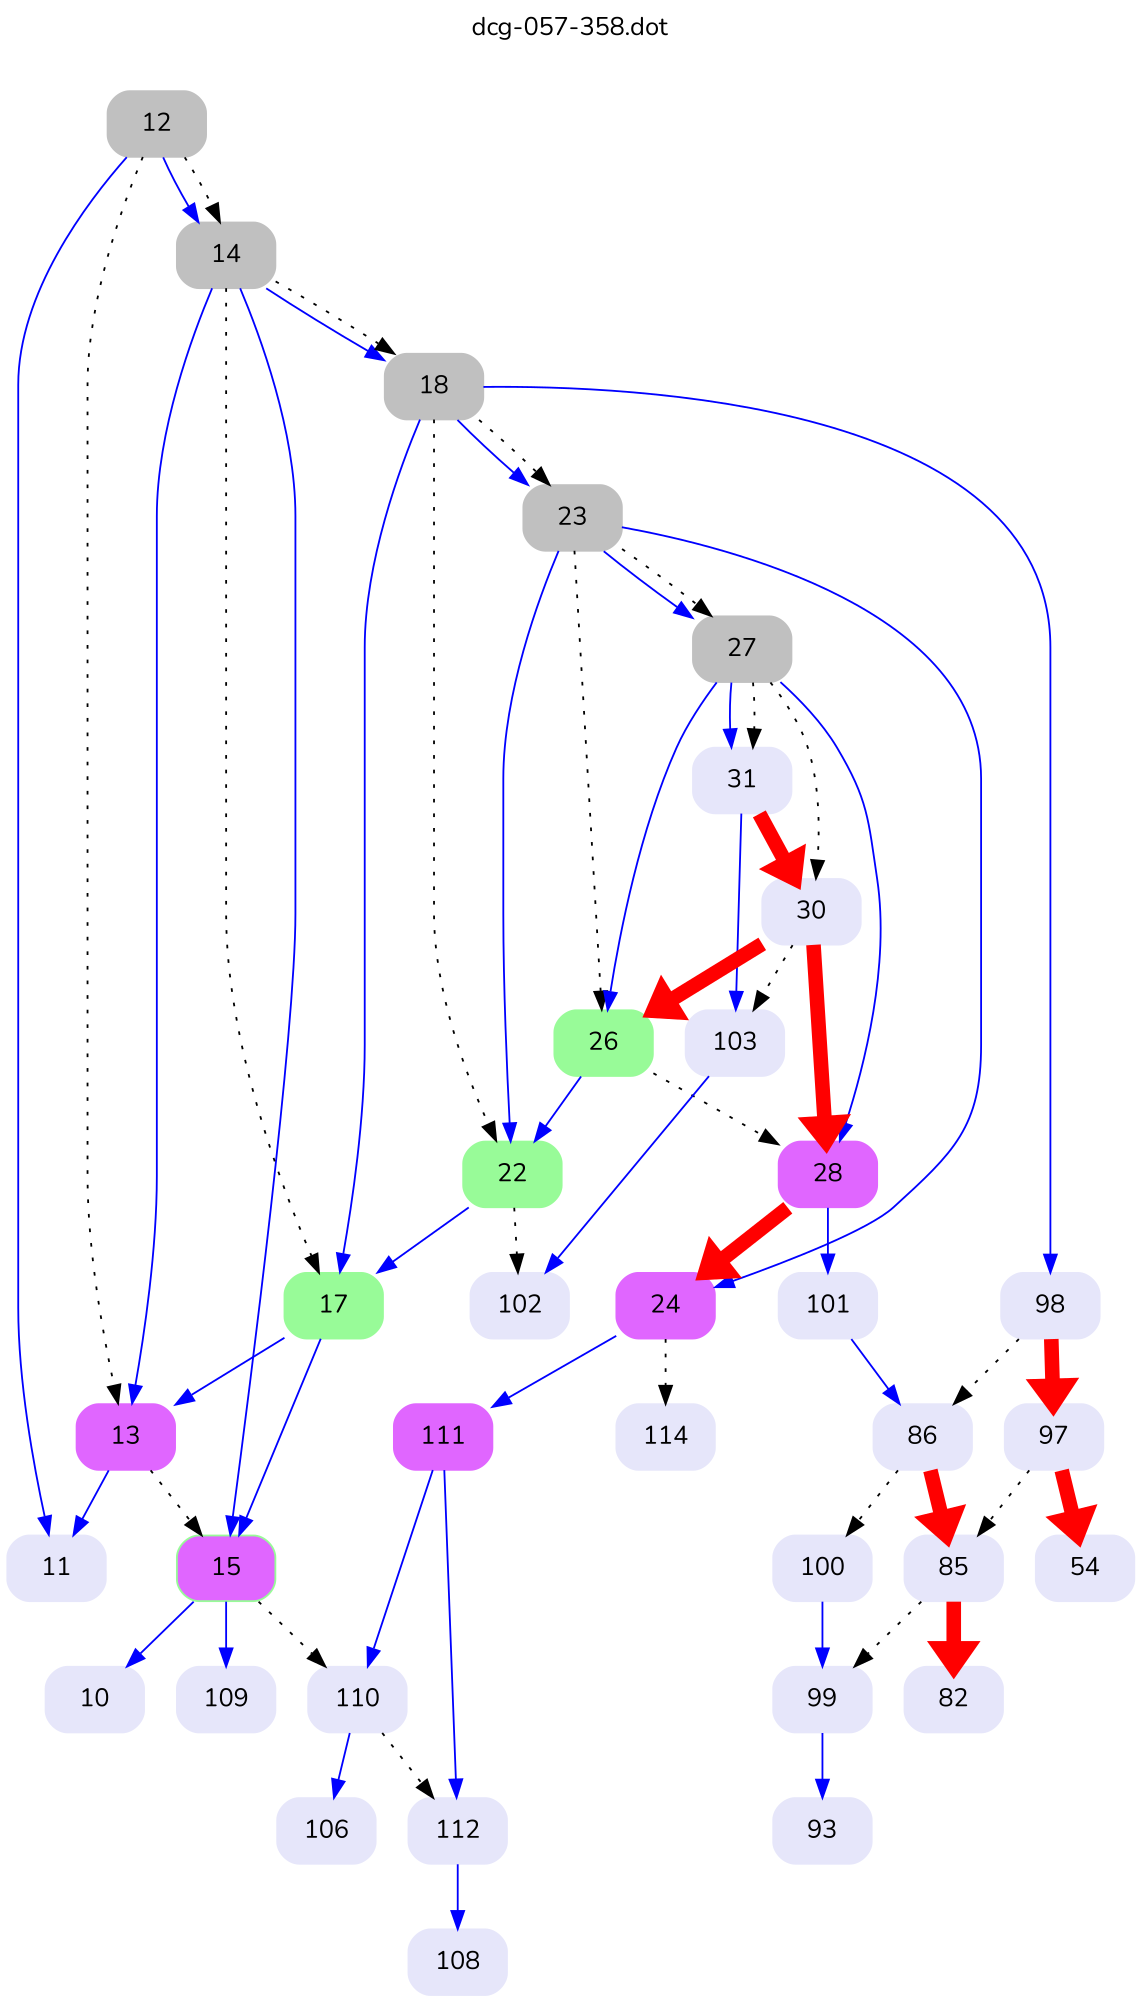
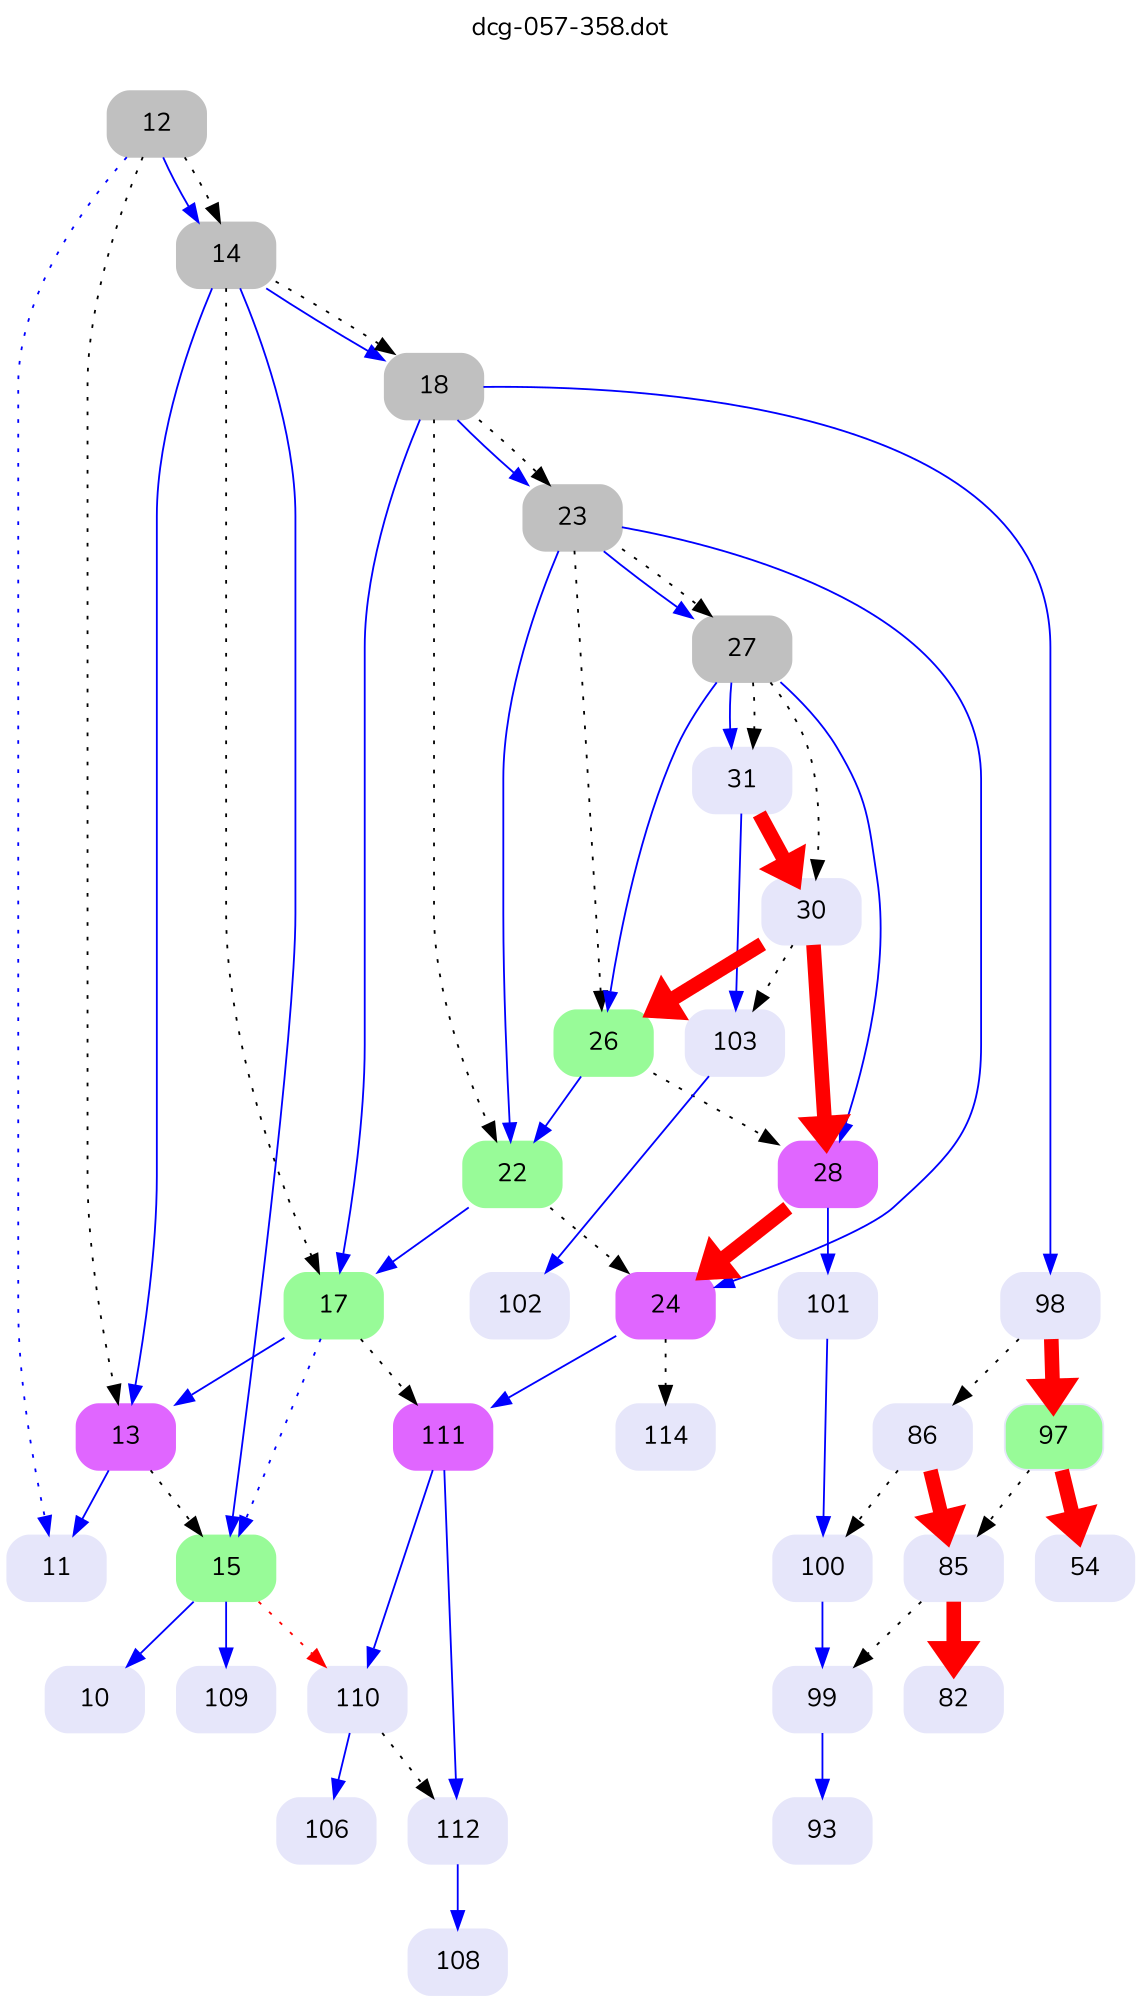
(18, 823) -> (18, 823)
(516, 1231) -> (588, 1239)
none -> (383, 1364)
(870, 1364) -> (825, 1428)
(284, 1428) -> (284, 1428)
(1054, 1437) -> (1054, 1437)
(226, 1568) -> (226, 1568)
(285, 1628) -> (285, 1628)
